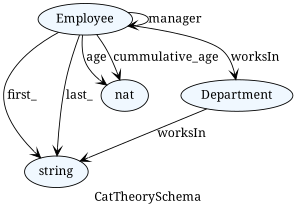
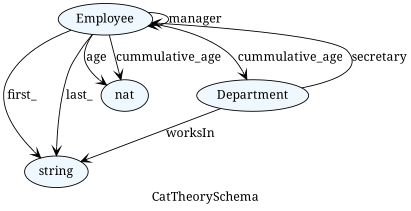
none -> (291, 36)
(255, 57) -> (291, 57)
